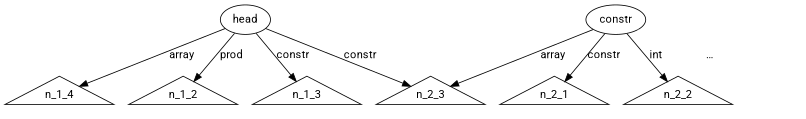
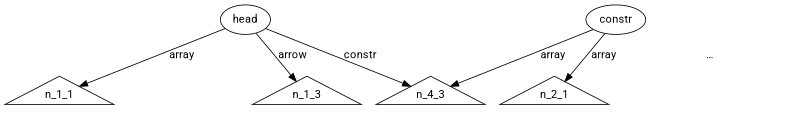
(293, 55) -> (293, 55)
(604, 55) -> (604, 55)
(59, 95) -> (59, 95)
(183, 95) -> none
(431, 95) -> (431, 95)
(678, 95) -> none
